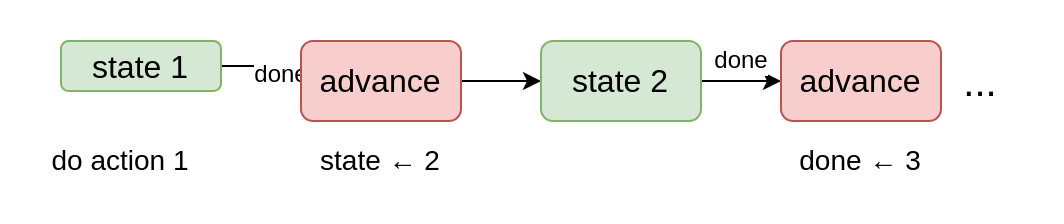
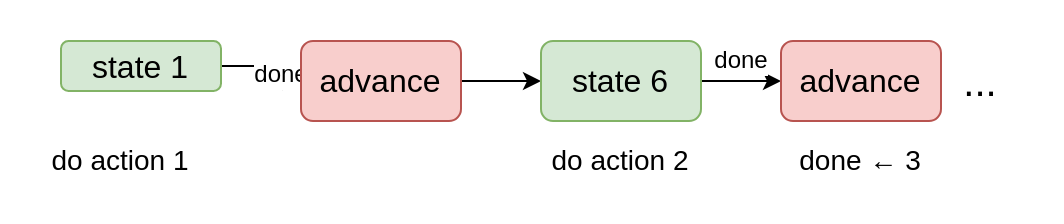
(621, 81) -> (621, 81)
(381, 161) -> none
none -> (621, 161)
